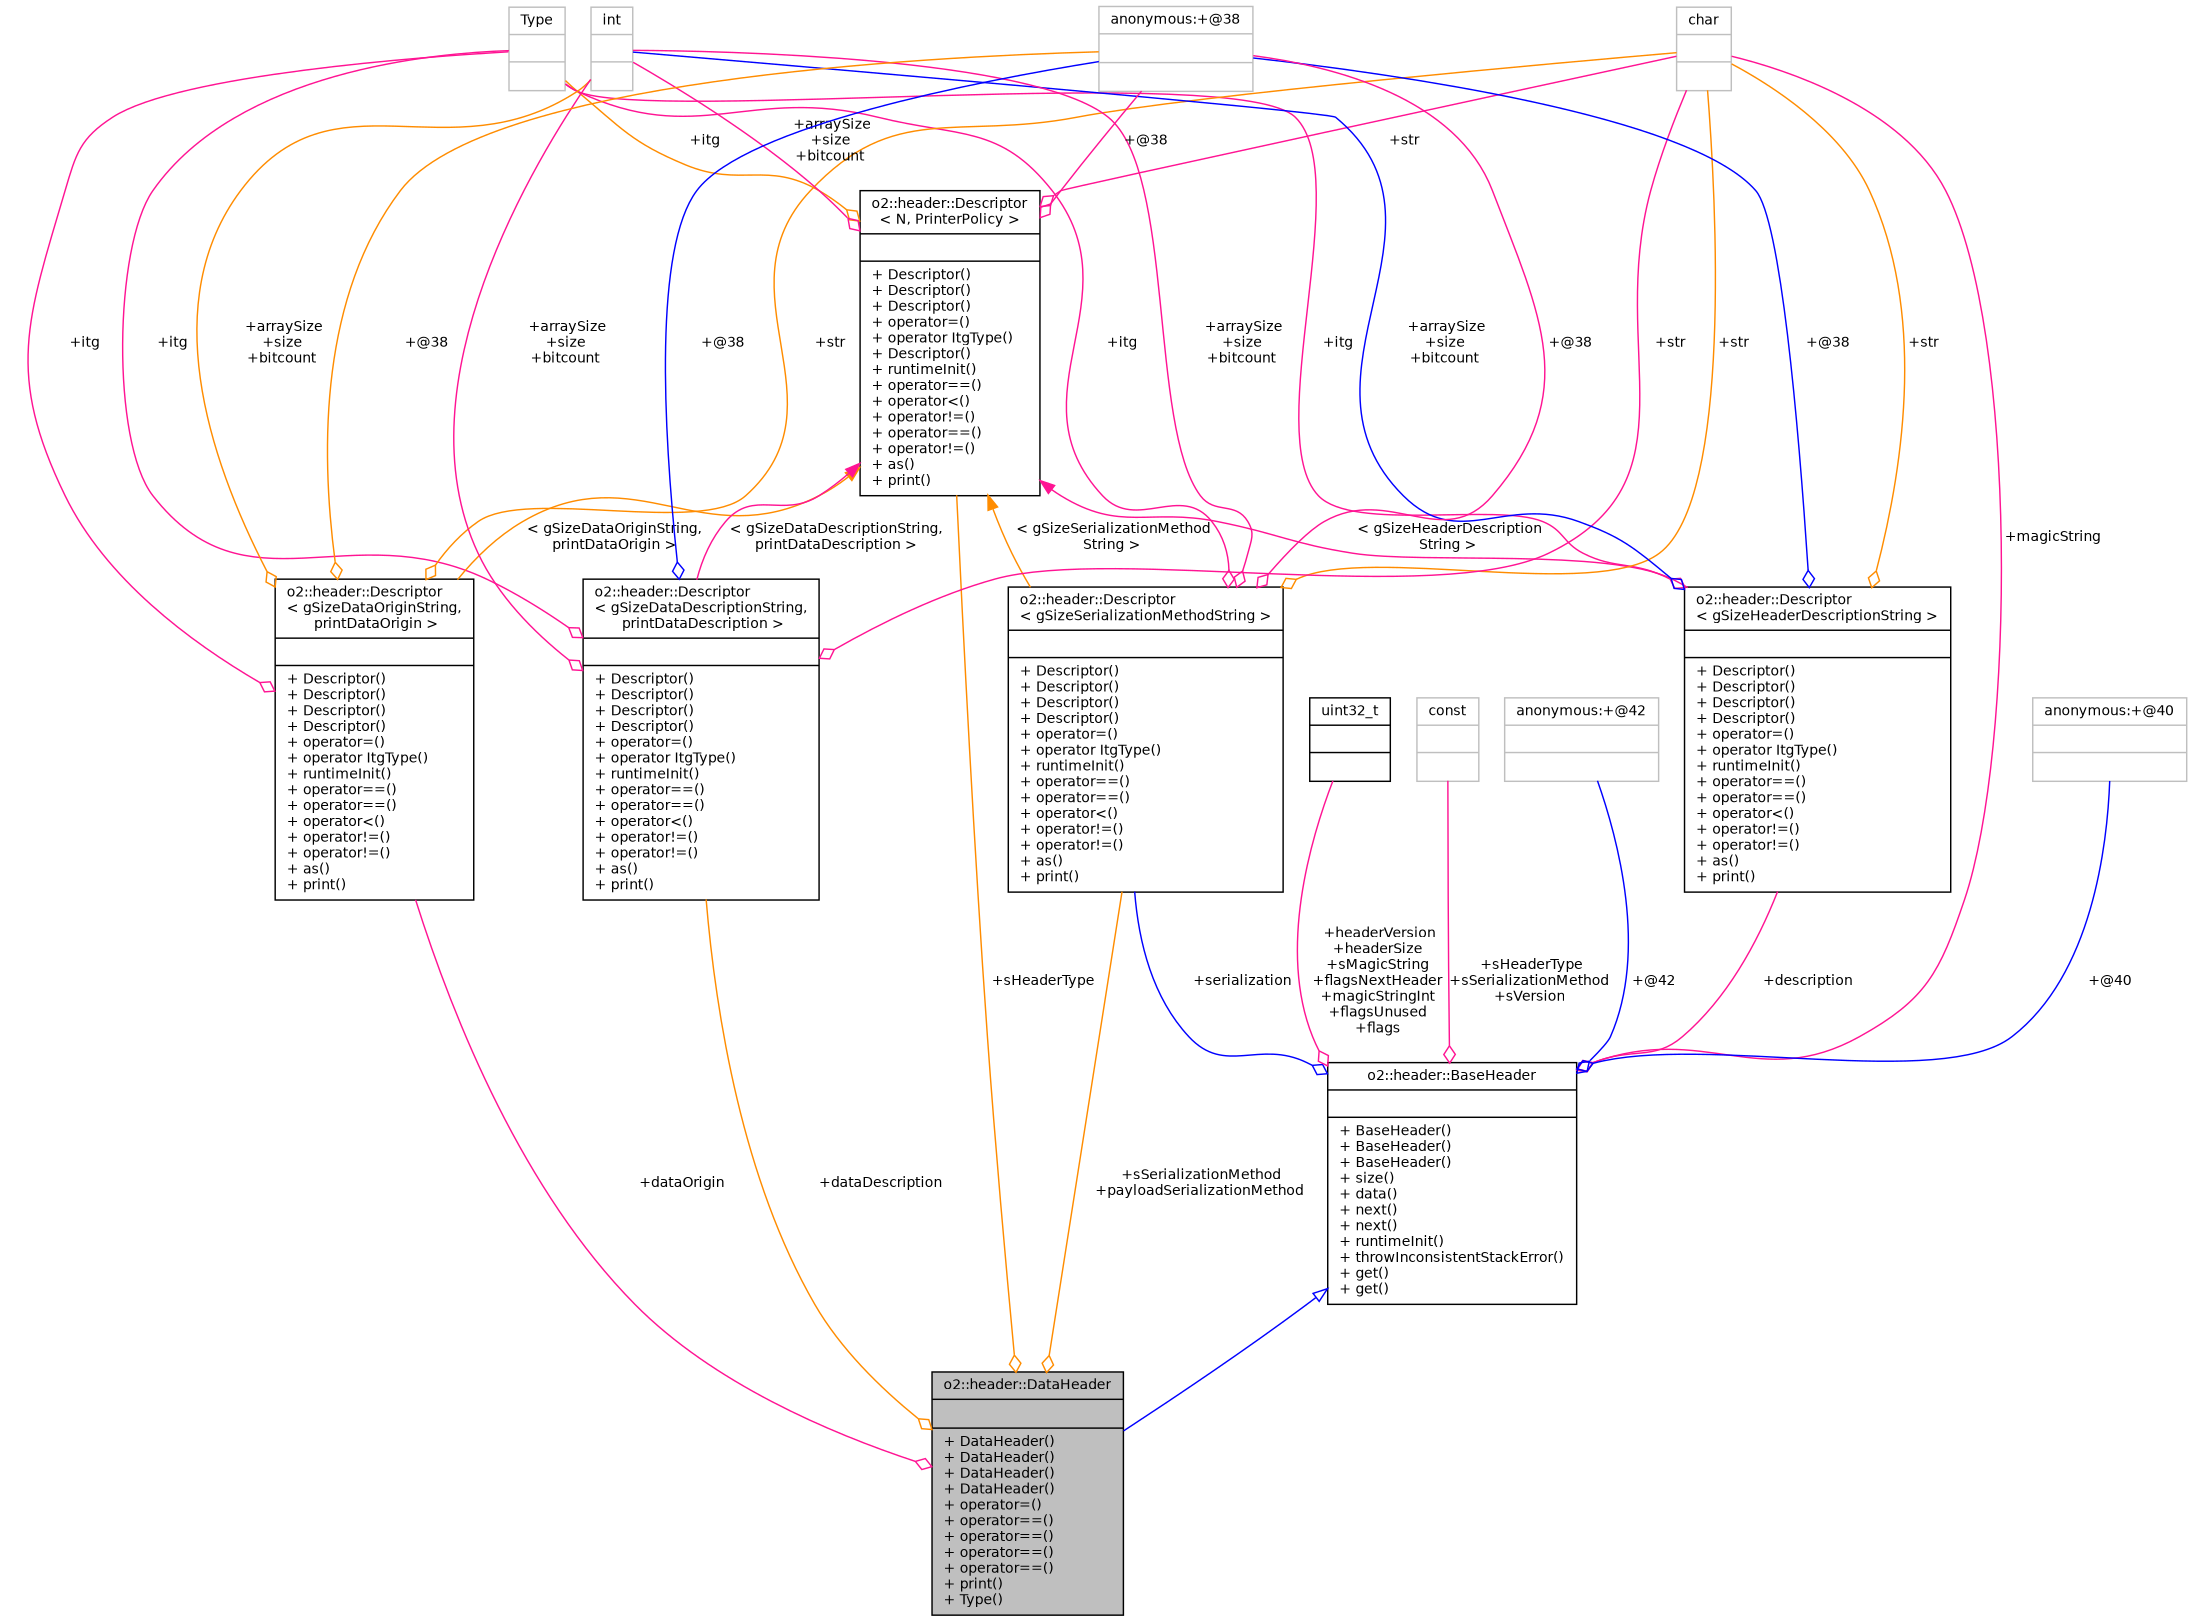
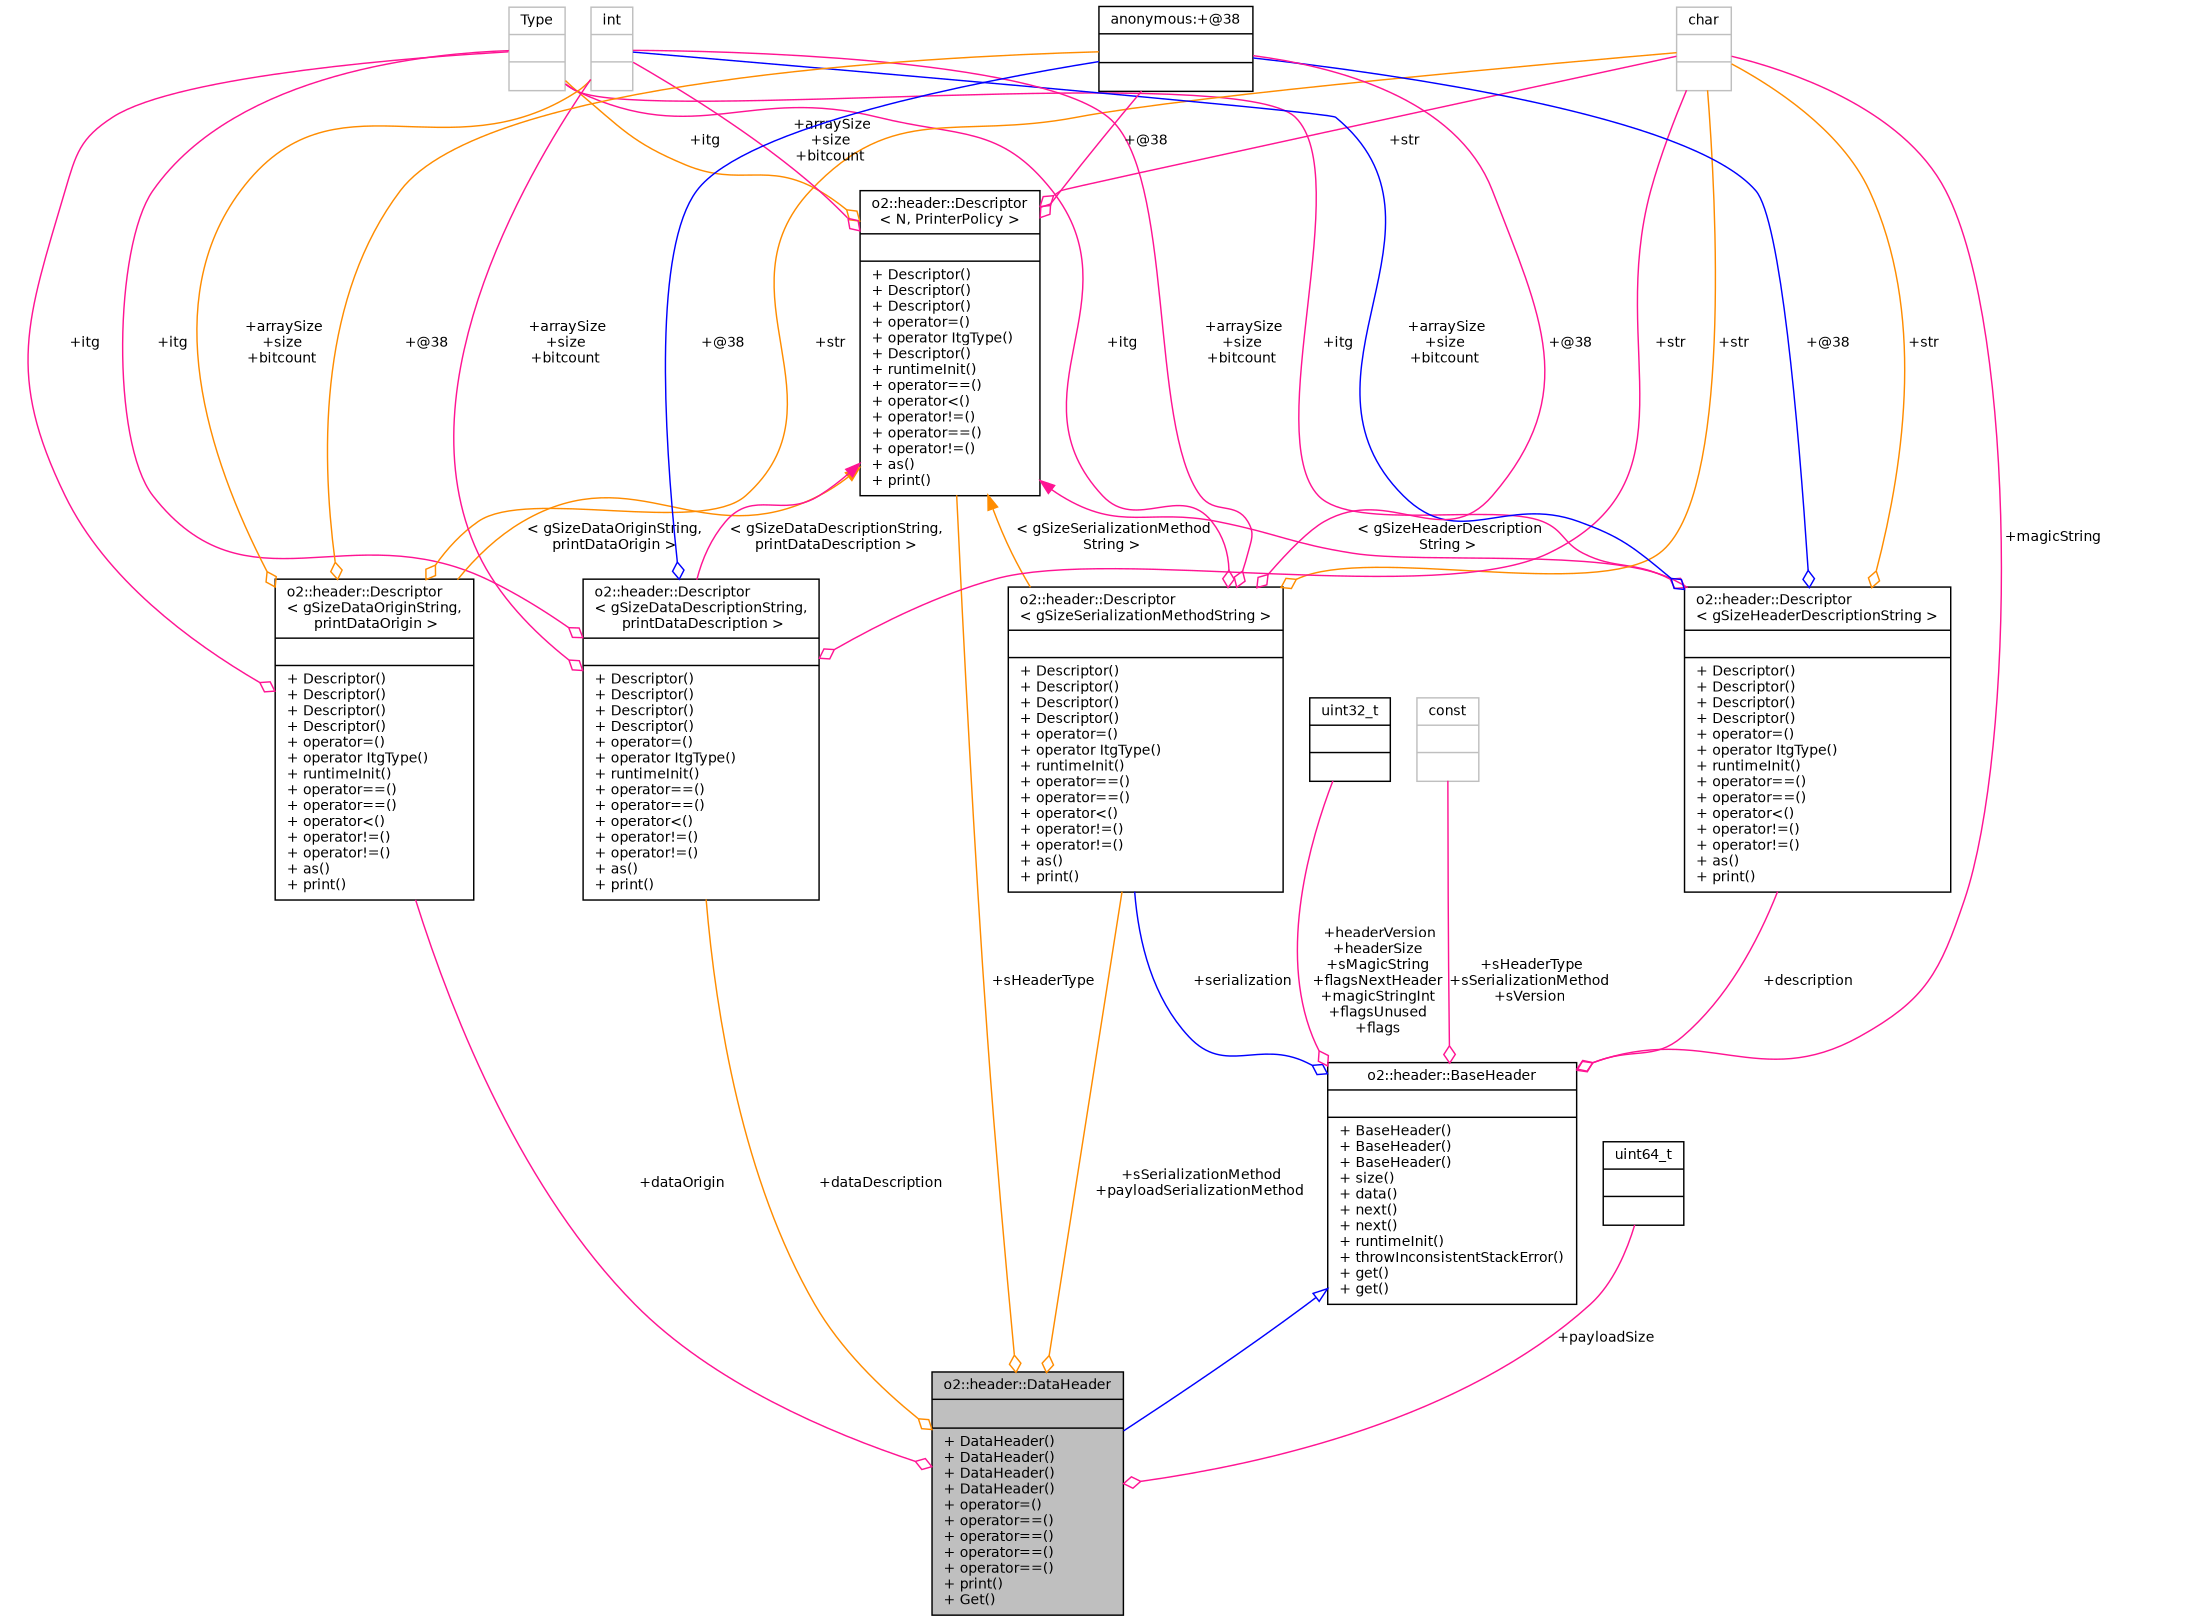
(1176, 49) -> (1176, 49)
(1582, 740) -> none
(2110, 740) -> none
none -> (1643, 1183)
(974, 1600) -> (970, 1600)
